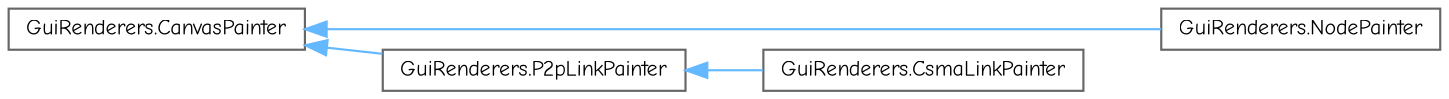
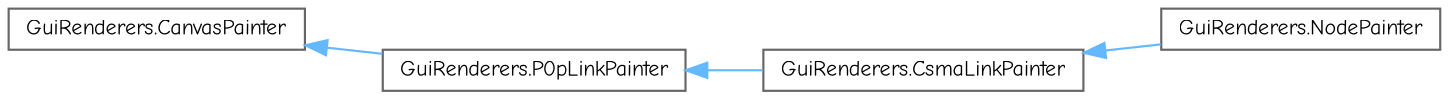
(744, 29) -> (1133, 47)
(534, 70) -> (534, 70)
